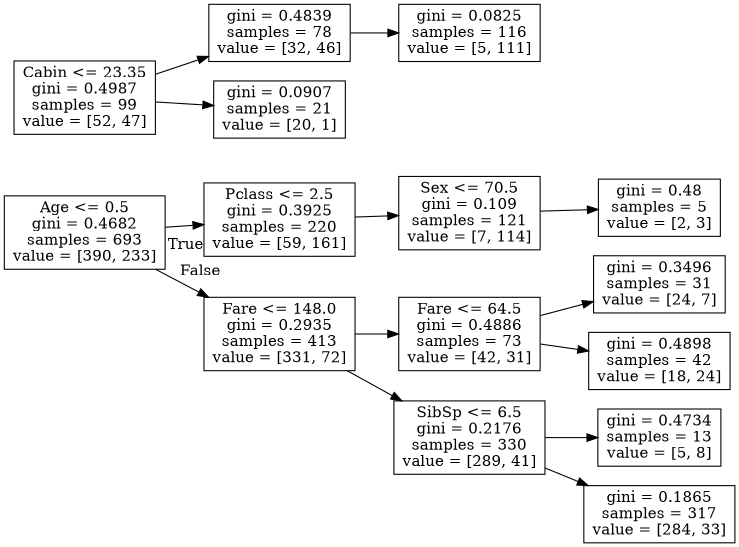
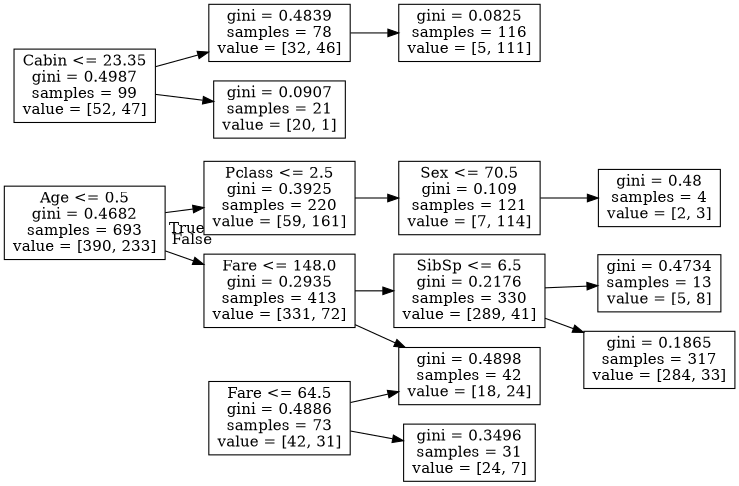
(659, 208) -> (659, 198)
(371, 334) -> (375, 334)
